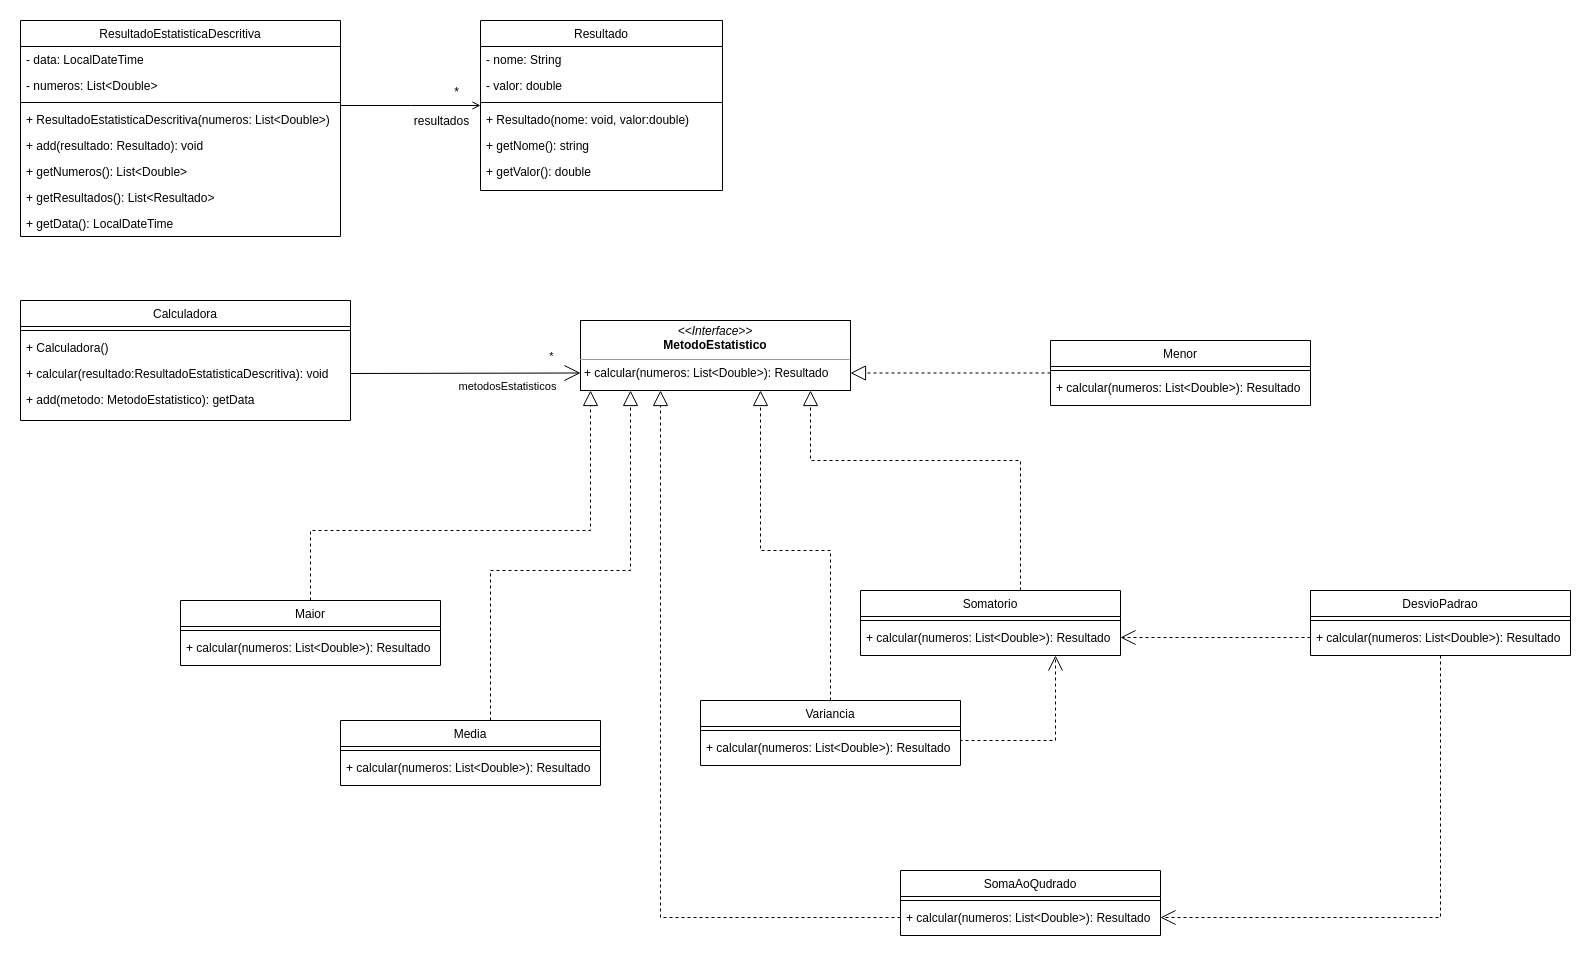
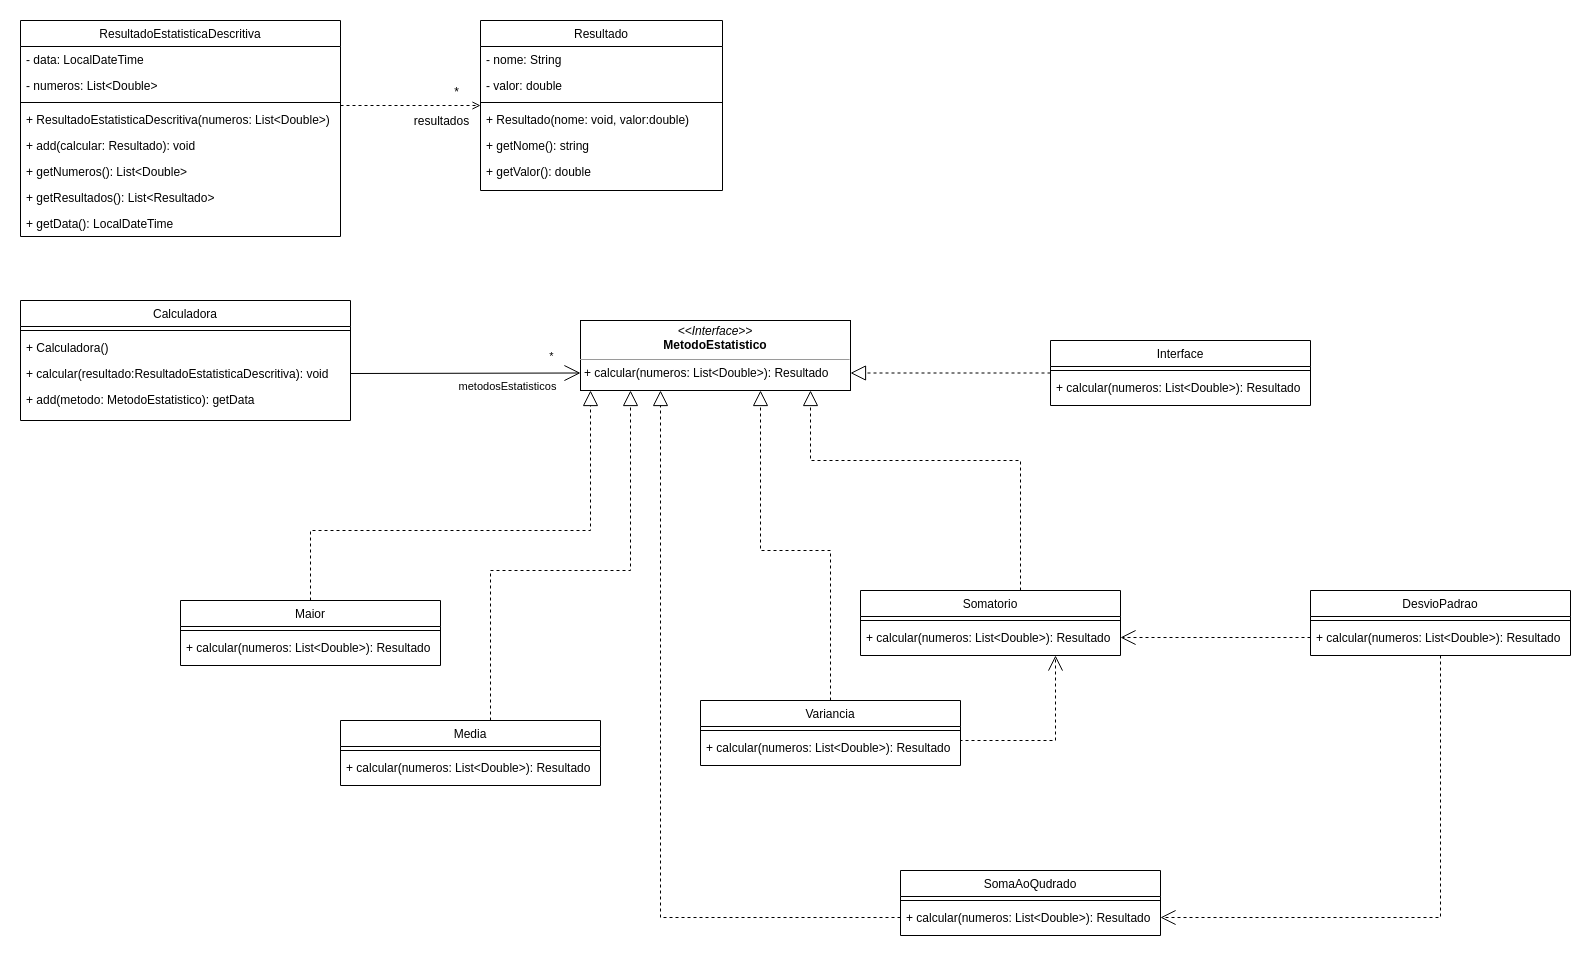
(410, 106) -> (410, 106)
(124, 146) -> (119, 146)
(1180, 354) -> (1180, 354)
